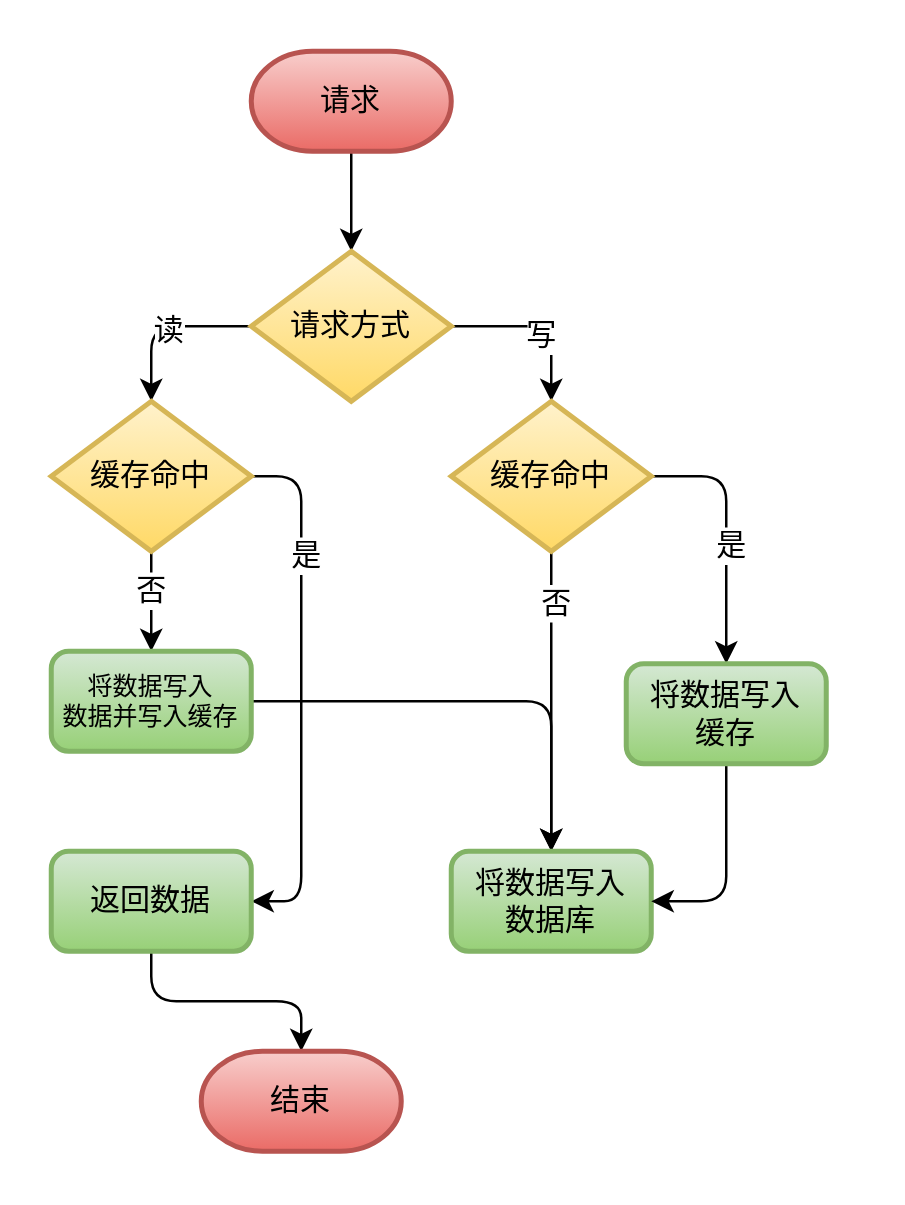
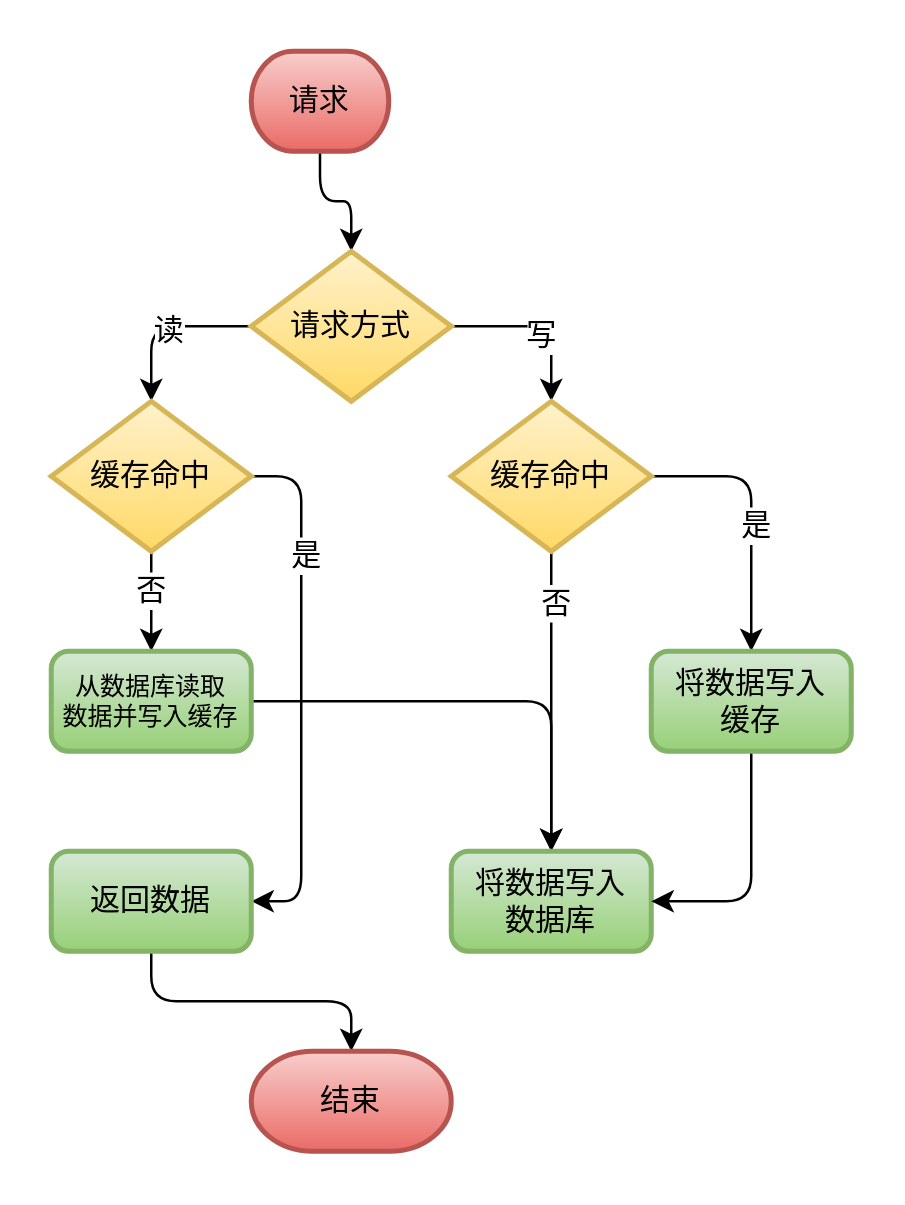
(351, 101) -> (320, 101)
(151, 701) -> (151, 701)
(726, 714) -> (751, 701)
(301, 1101) -> (351, 1101)
